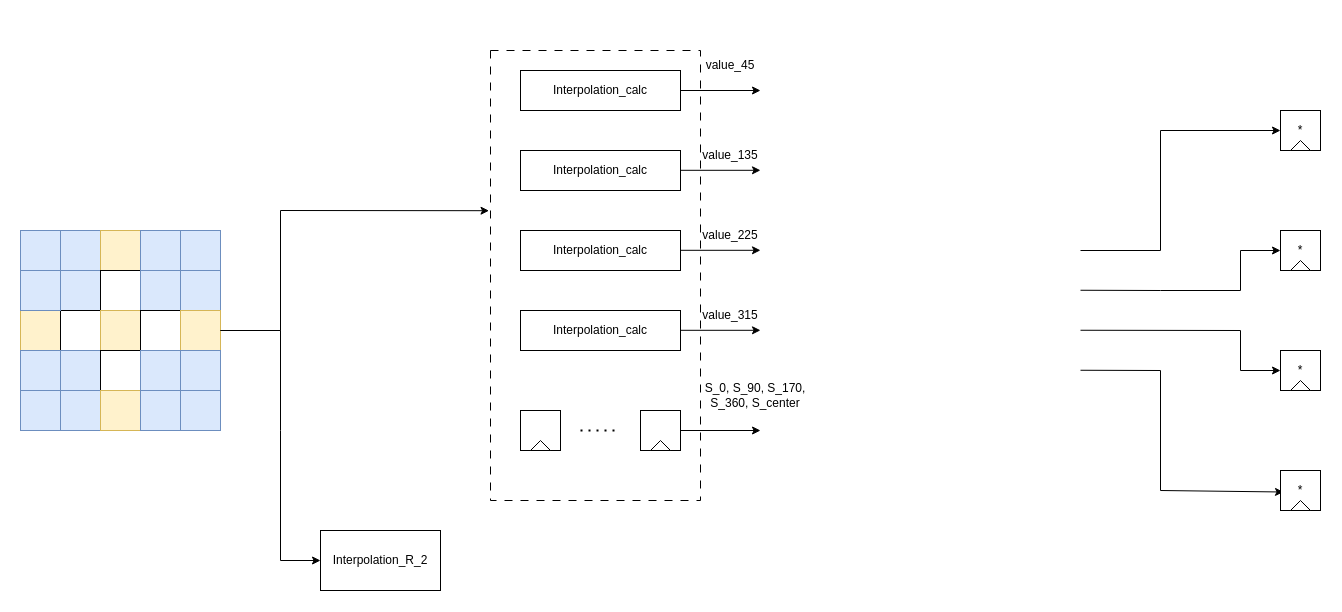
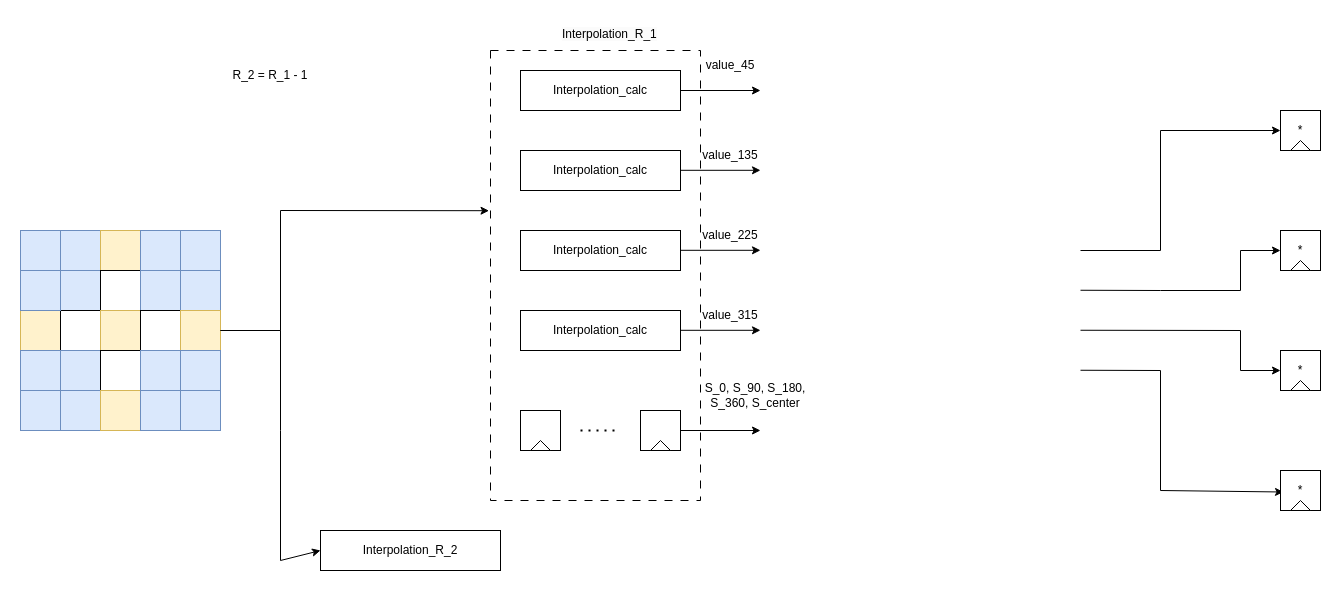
none -> (611, 36)
none -> (271, 76)
(756, 396) -> (756, 396)
(381, 561) -> (411, 551)
